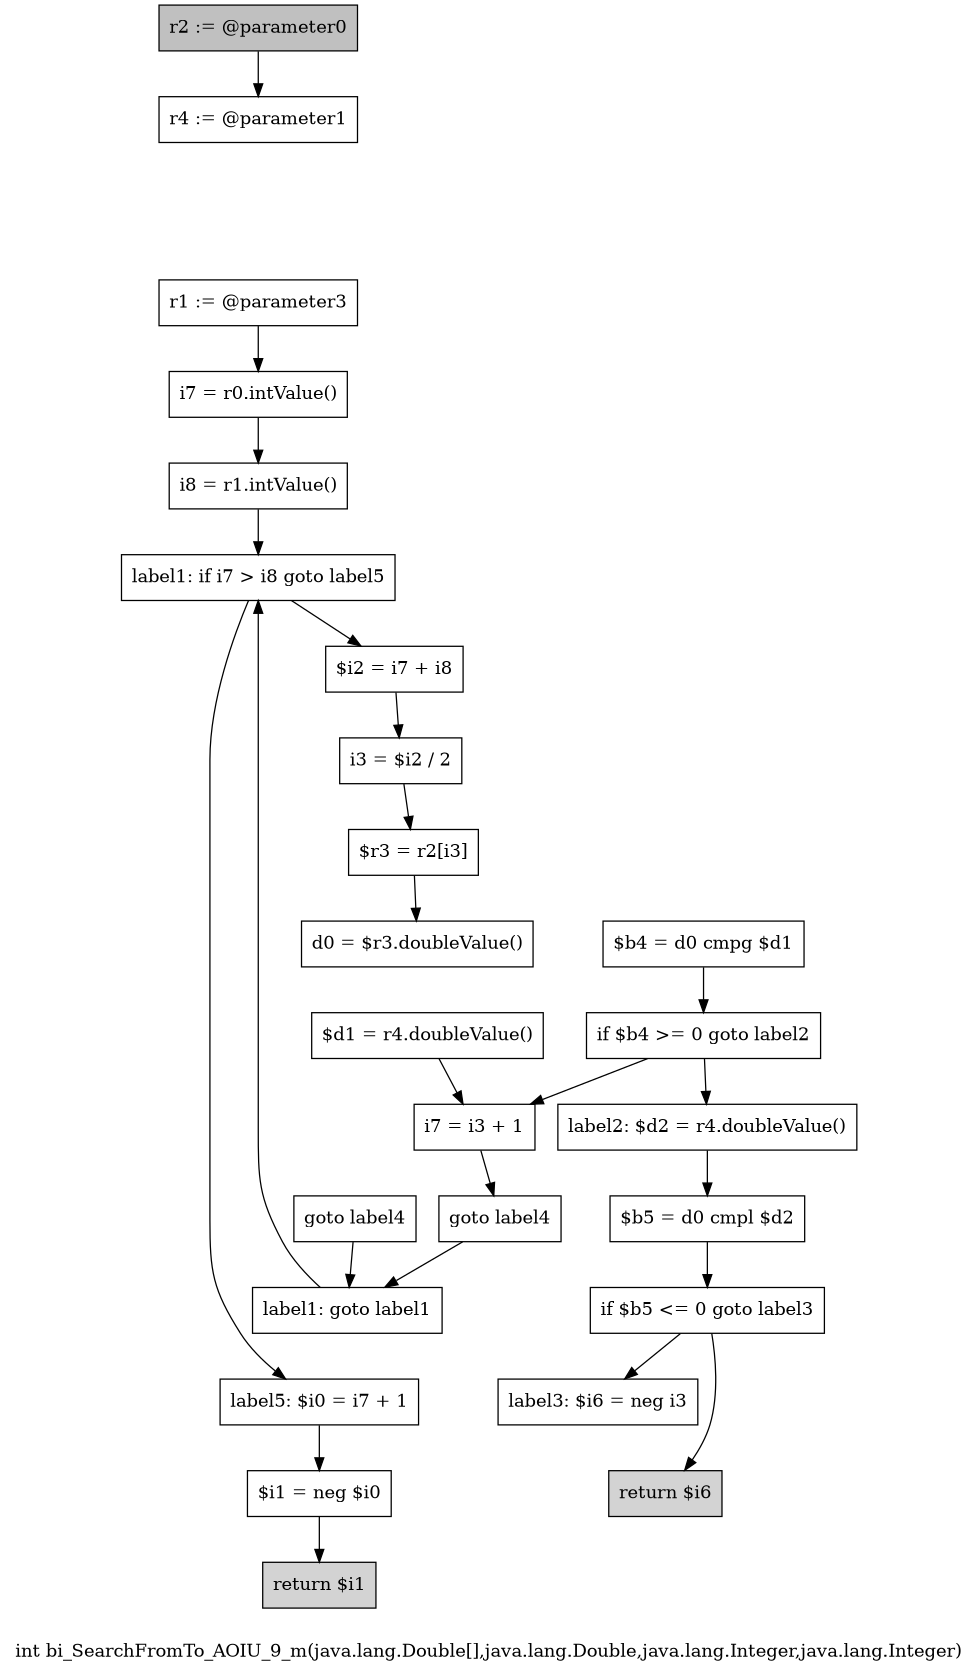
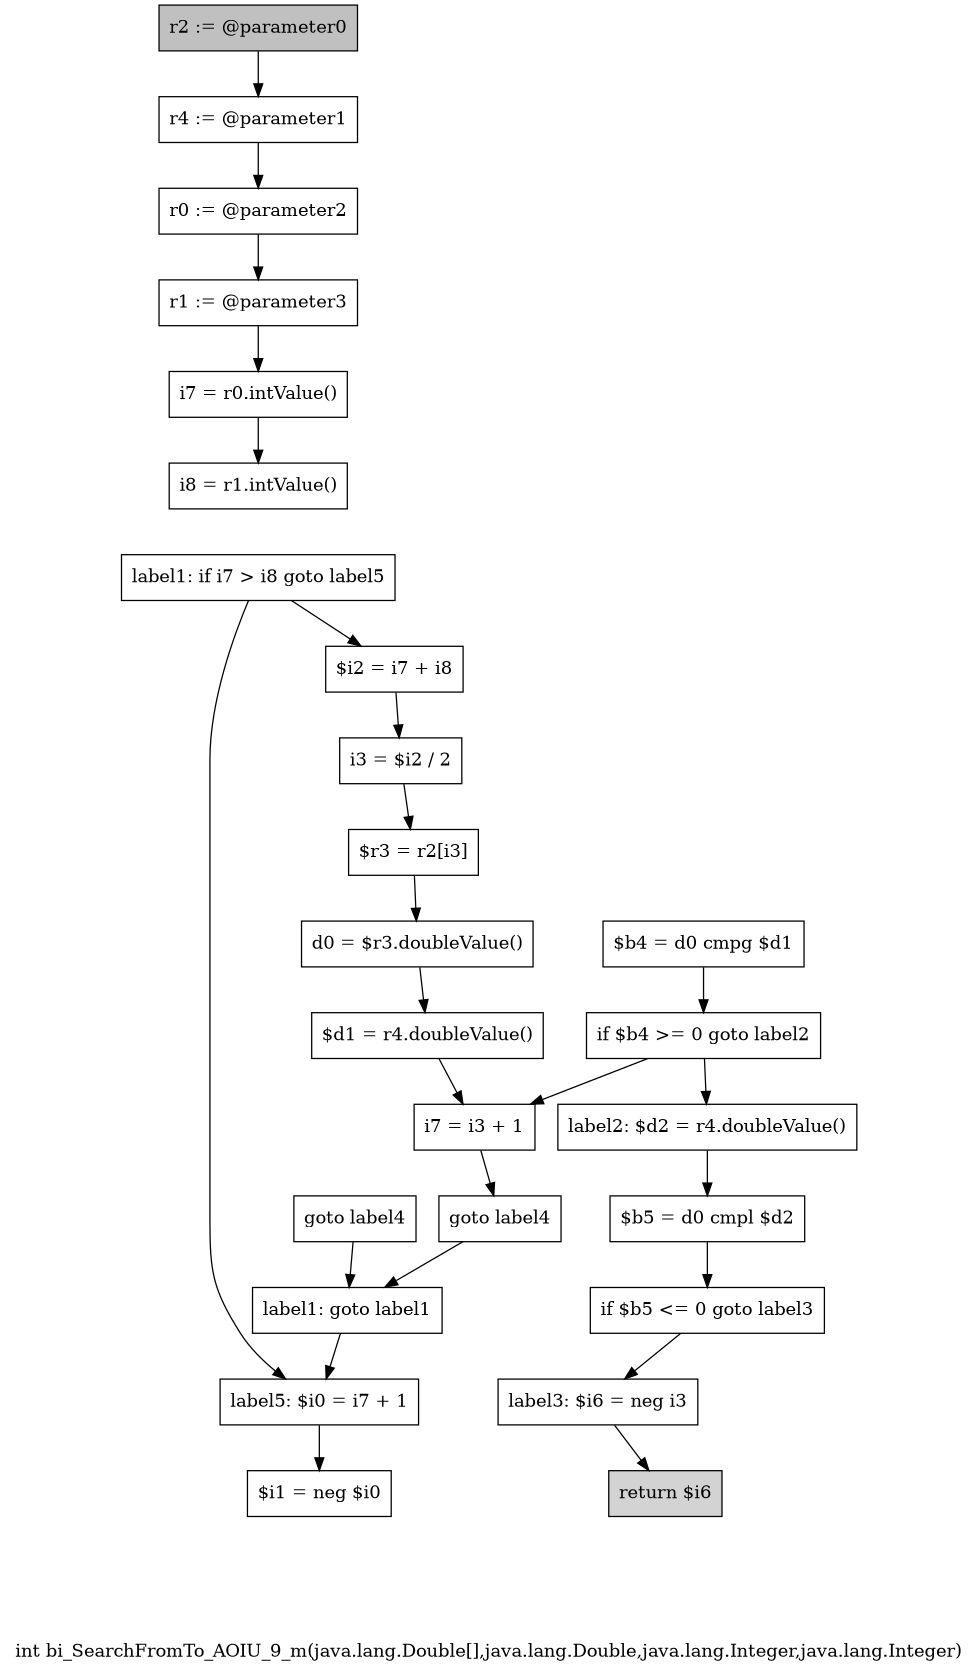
none -> (258, 211)
(258, 526) -> none
(258, 959) -> (335, 1350)
none -> (422, 984)
(715, 1399) -> (628, 1443)
(319, 1585) -> none
